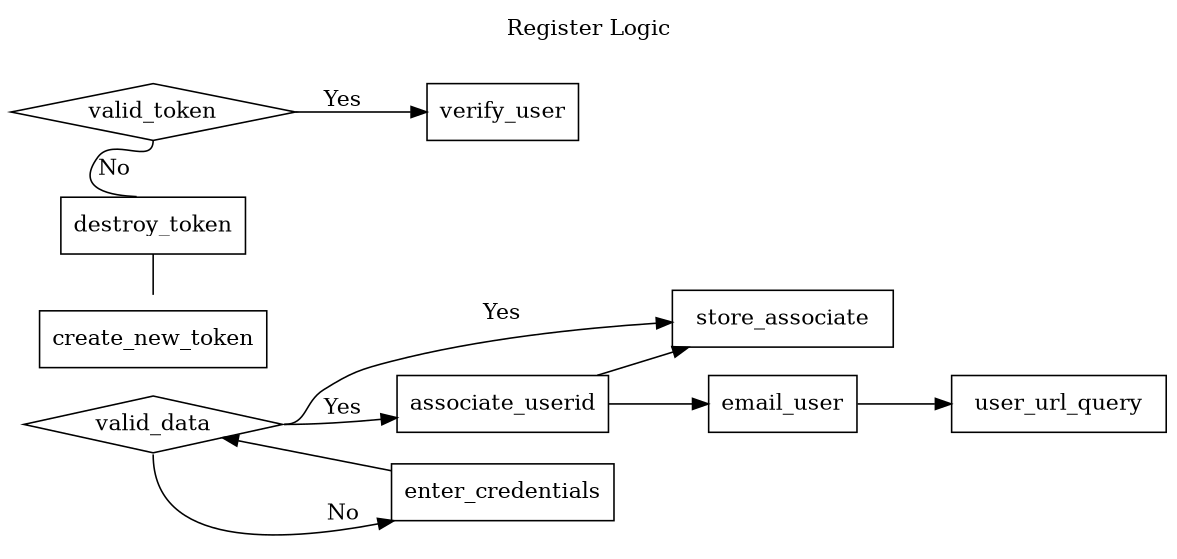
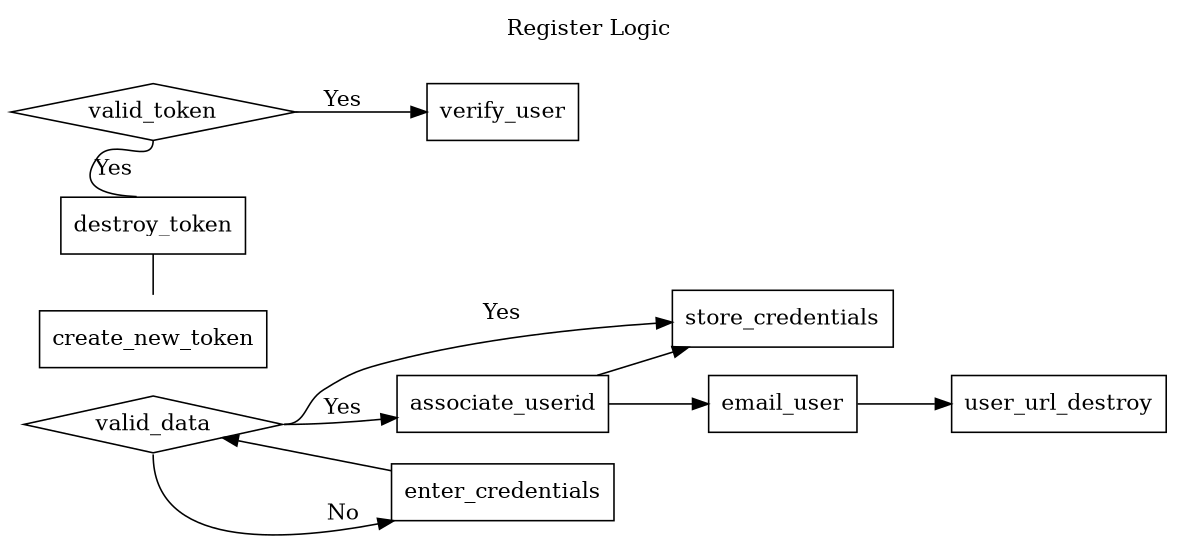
(115, 169) -> (115, 169)
(783, 319) -> (783, 319)
(1059, 404) -> (1059, 404)
